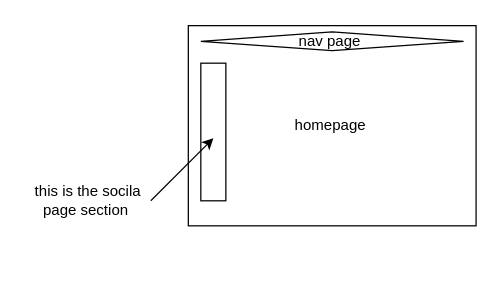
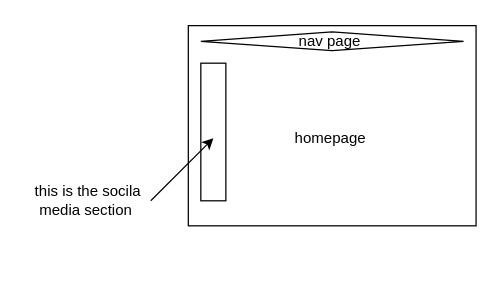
(332, 126) -> (332, 138)
(88, 201) -> (88, 201)
